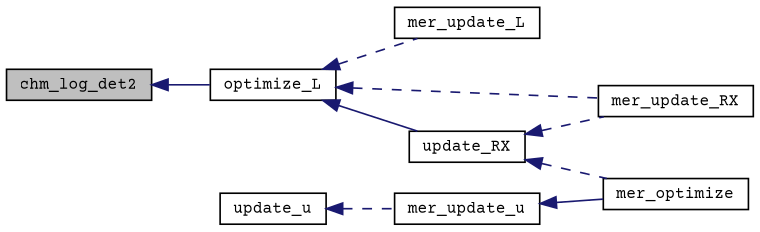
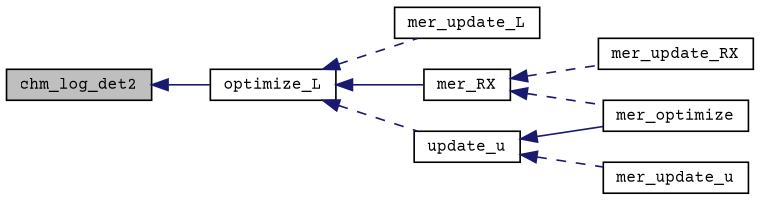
(475, 93) -> (378, 118)
(467, 147) -> (467, 85)
(580, 201) -> (570, 131)
